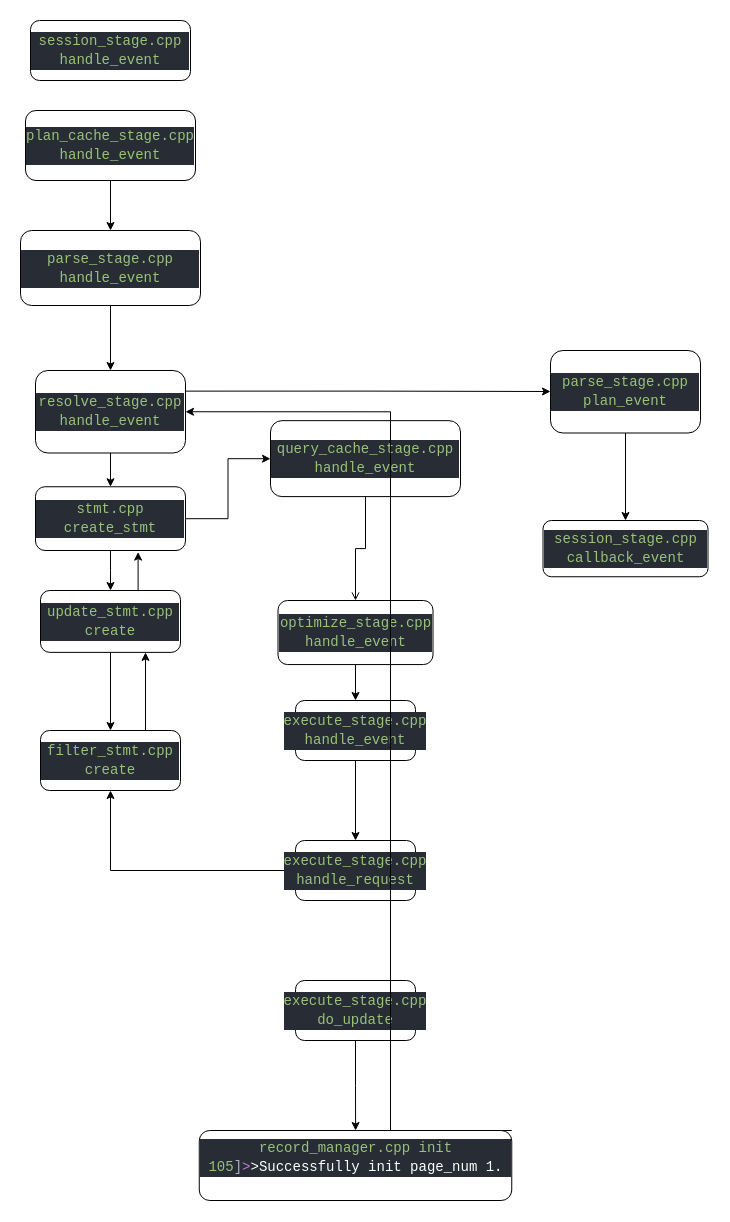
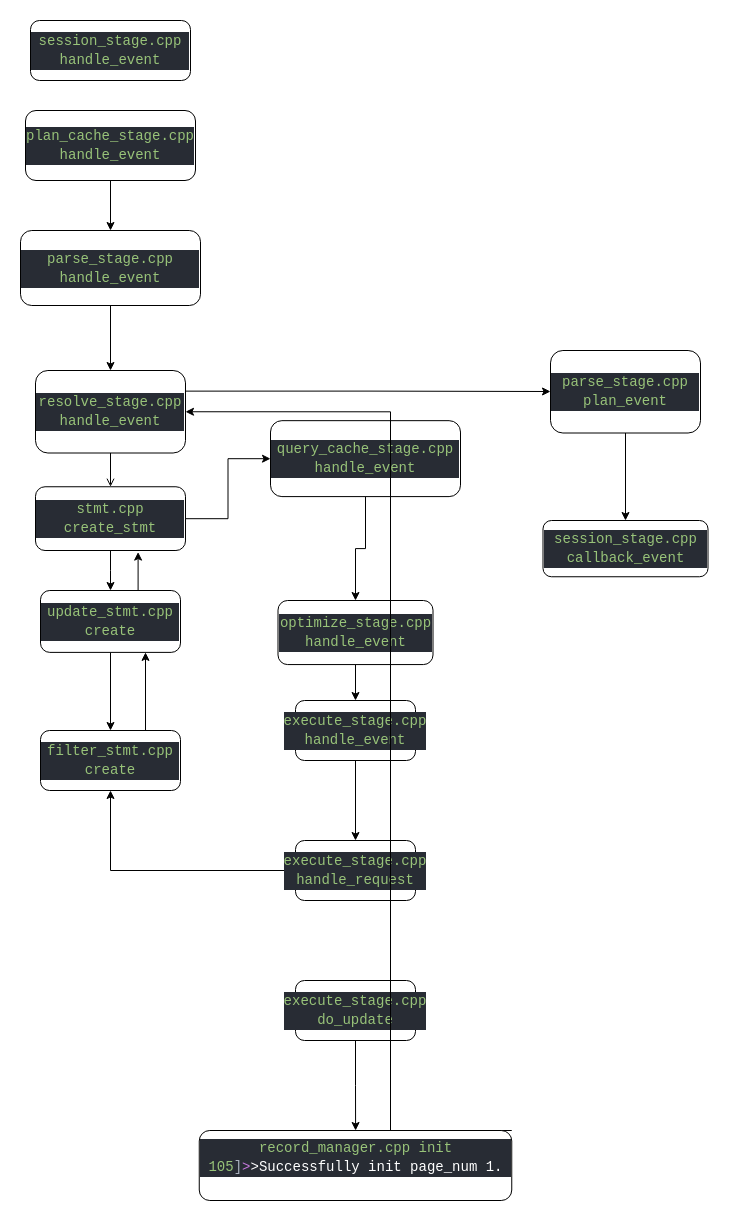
(111, 478) -> (111, 480)
(356, 593) -> (356, 592)
